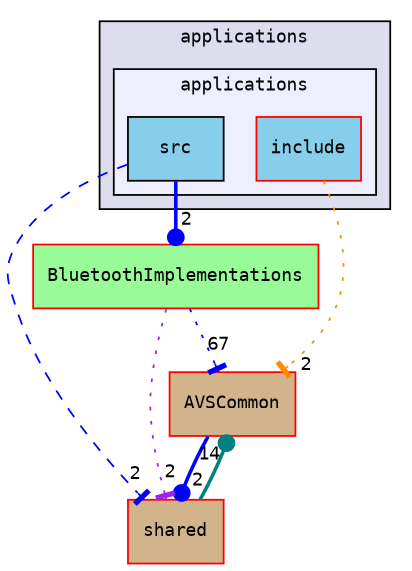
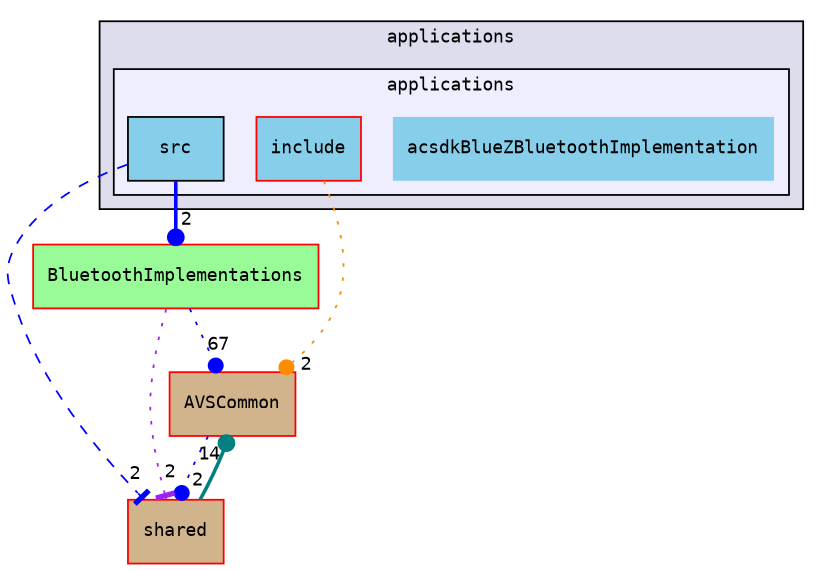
none -> (583, 149)
(342, 281) -> (343, 279)
(202, 336) -> (201, 334)
(195, 461) -> (195, 461)
